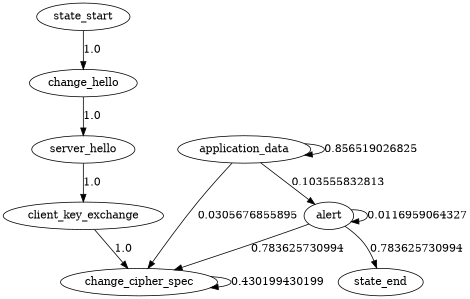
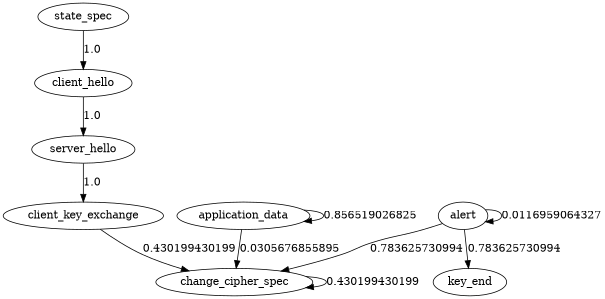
(83, 17) -> (83, 17)
(83, 83) -> (83, 83)
(285, 181) -> none
(123, 249) -> (189, 249)
(381, 282) -> (470, 282)
